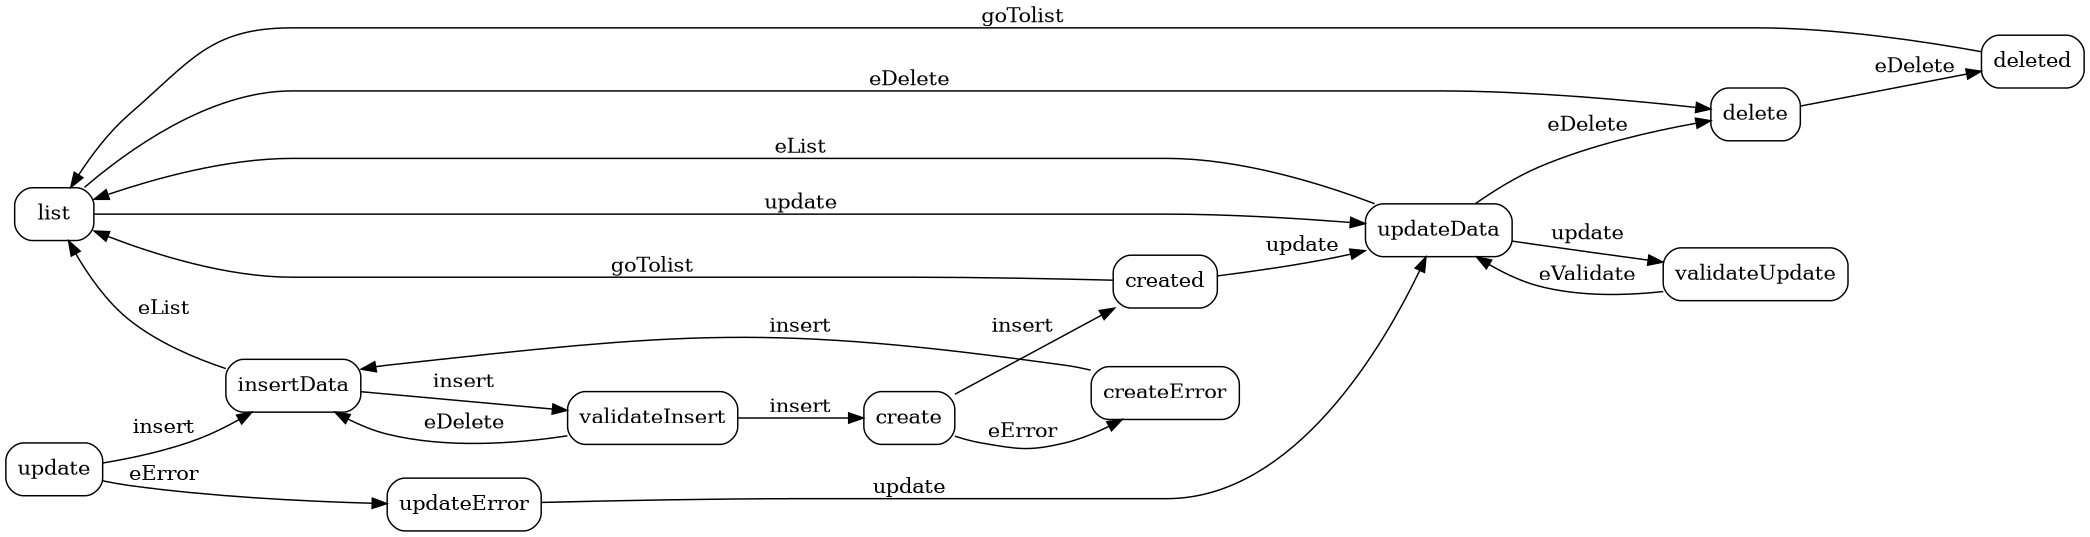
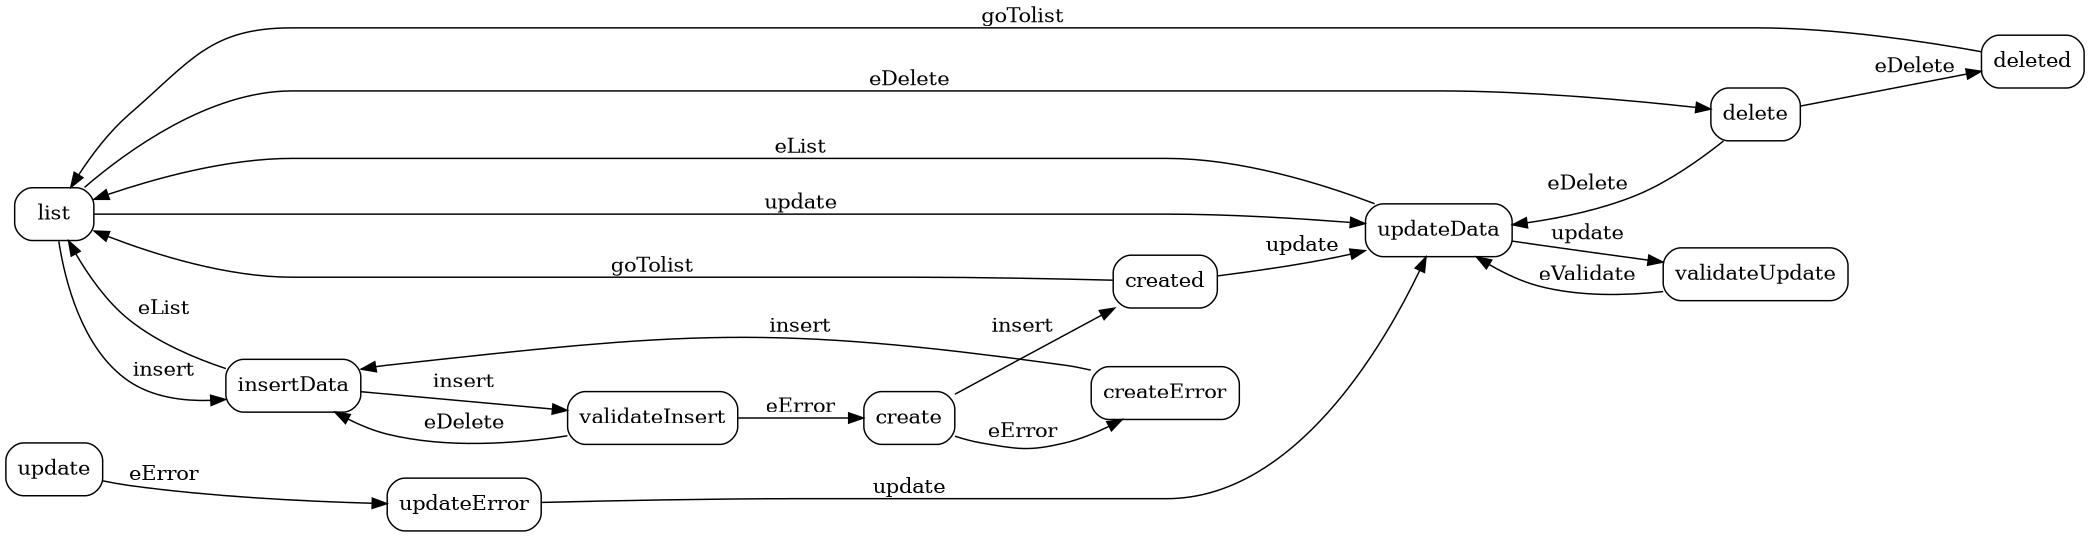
(1581, 151) -> (1632, 197)
(801, 407) -> (801, 407)
(173, 447) -> (102, 355)
